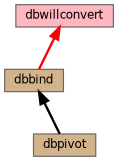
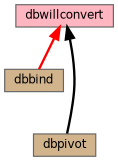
(52, 118) -> (74, 86)
